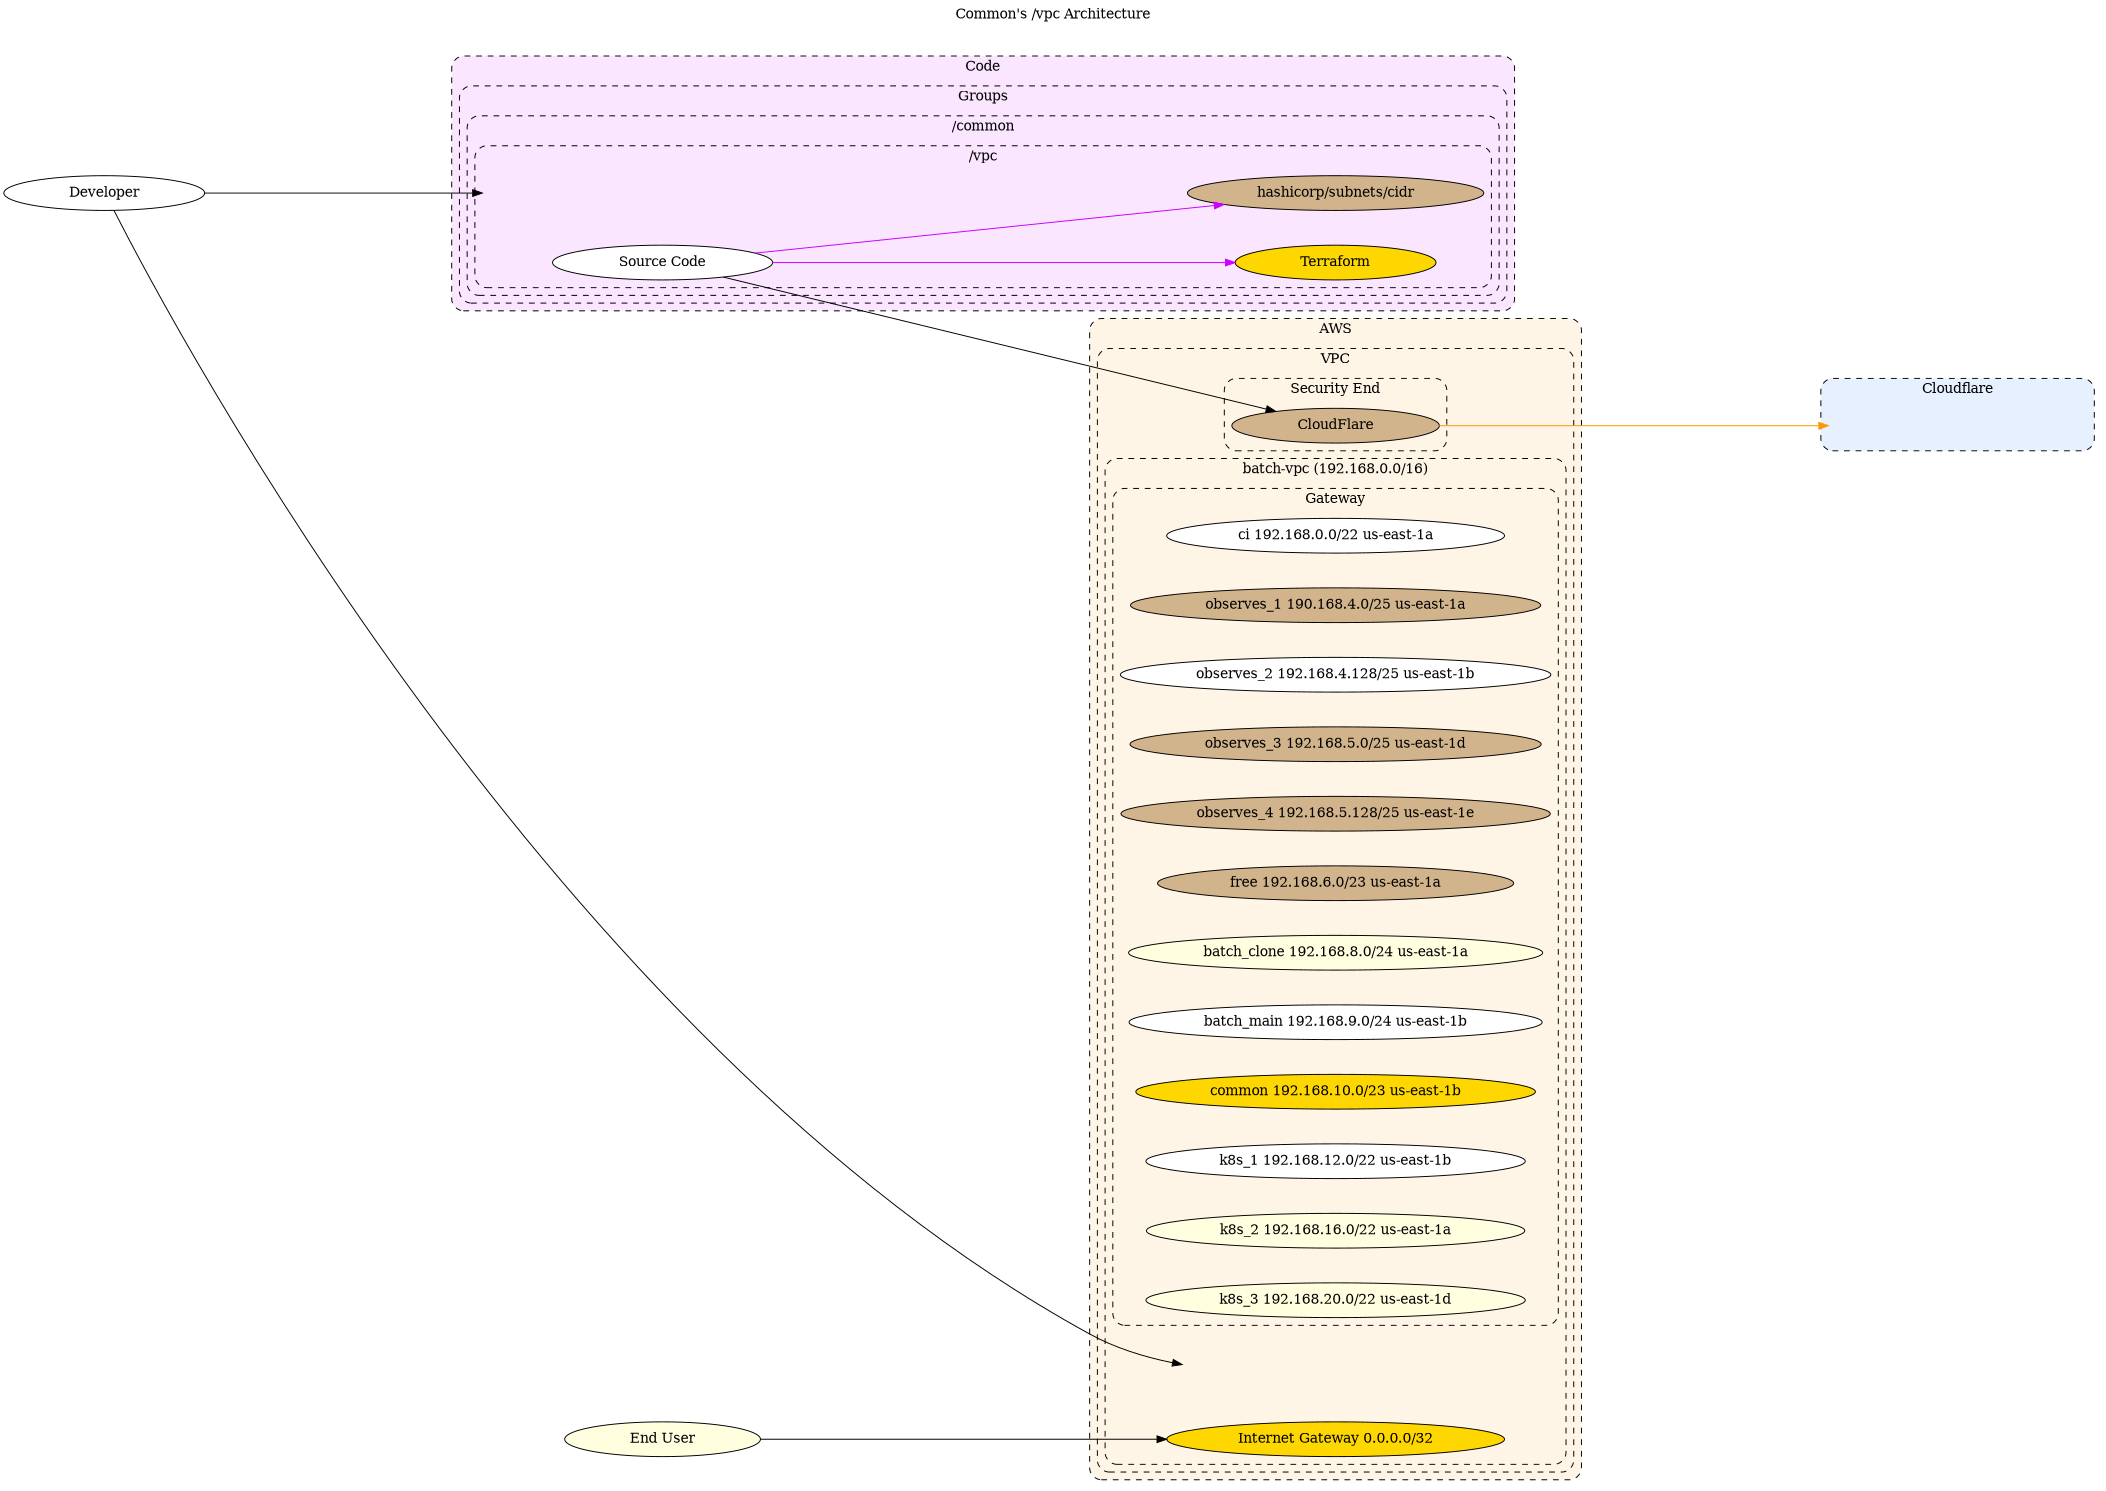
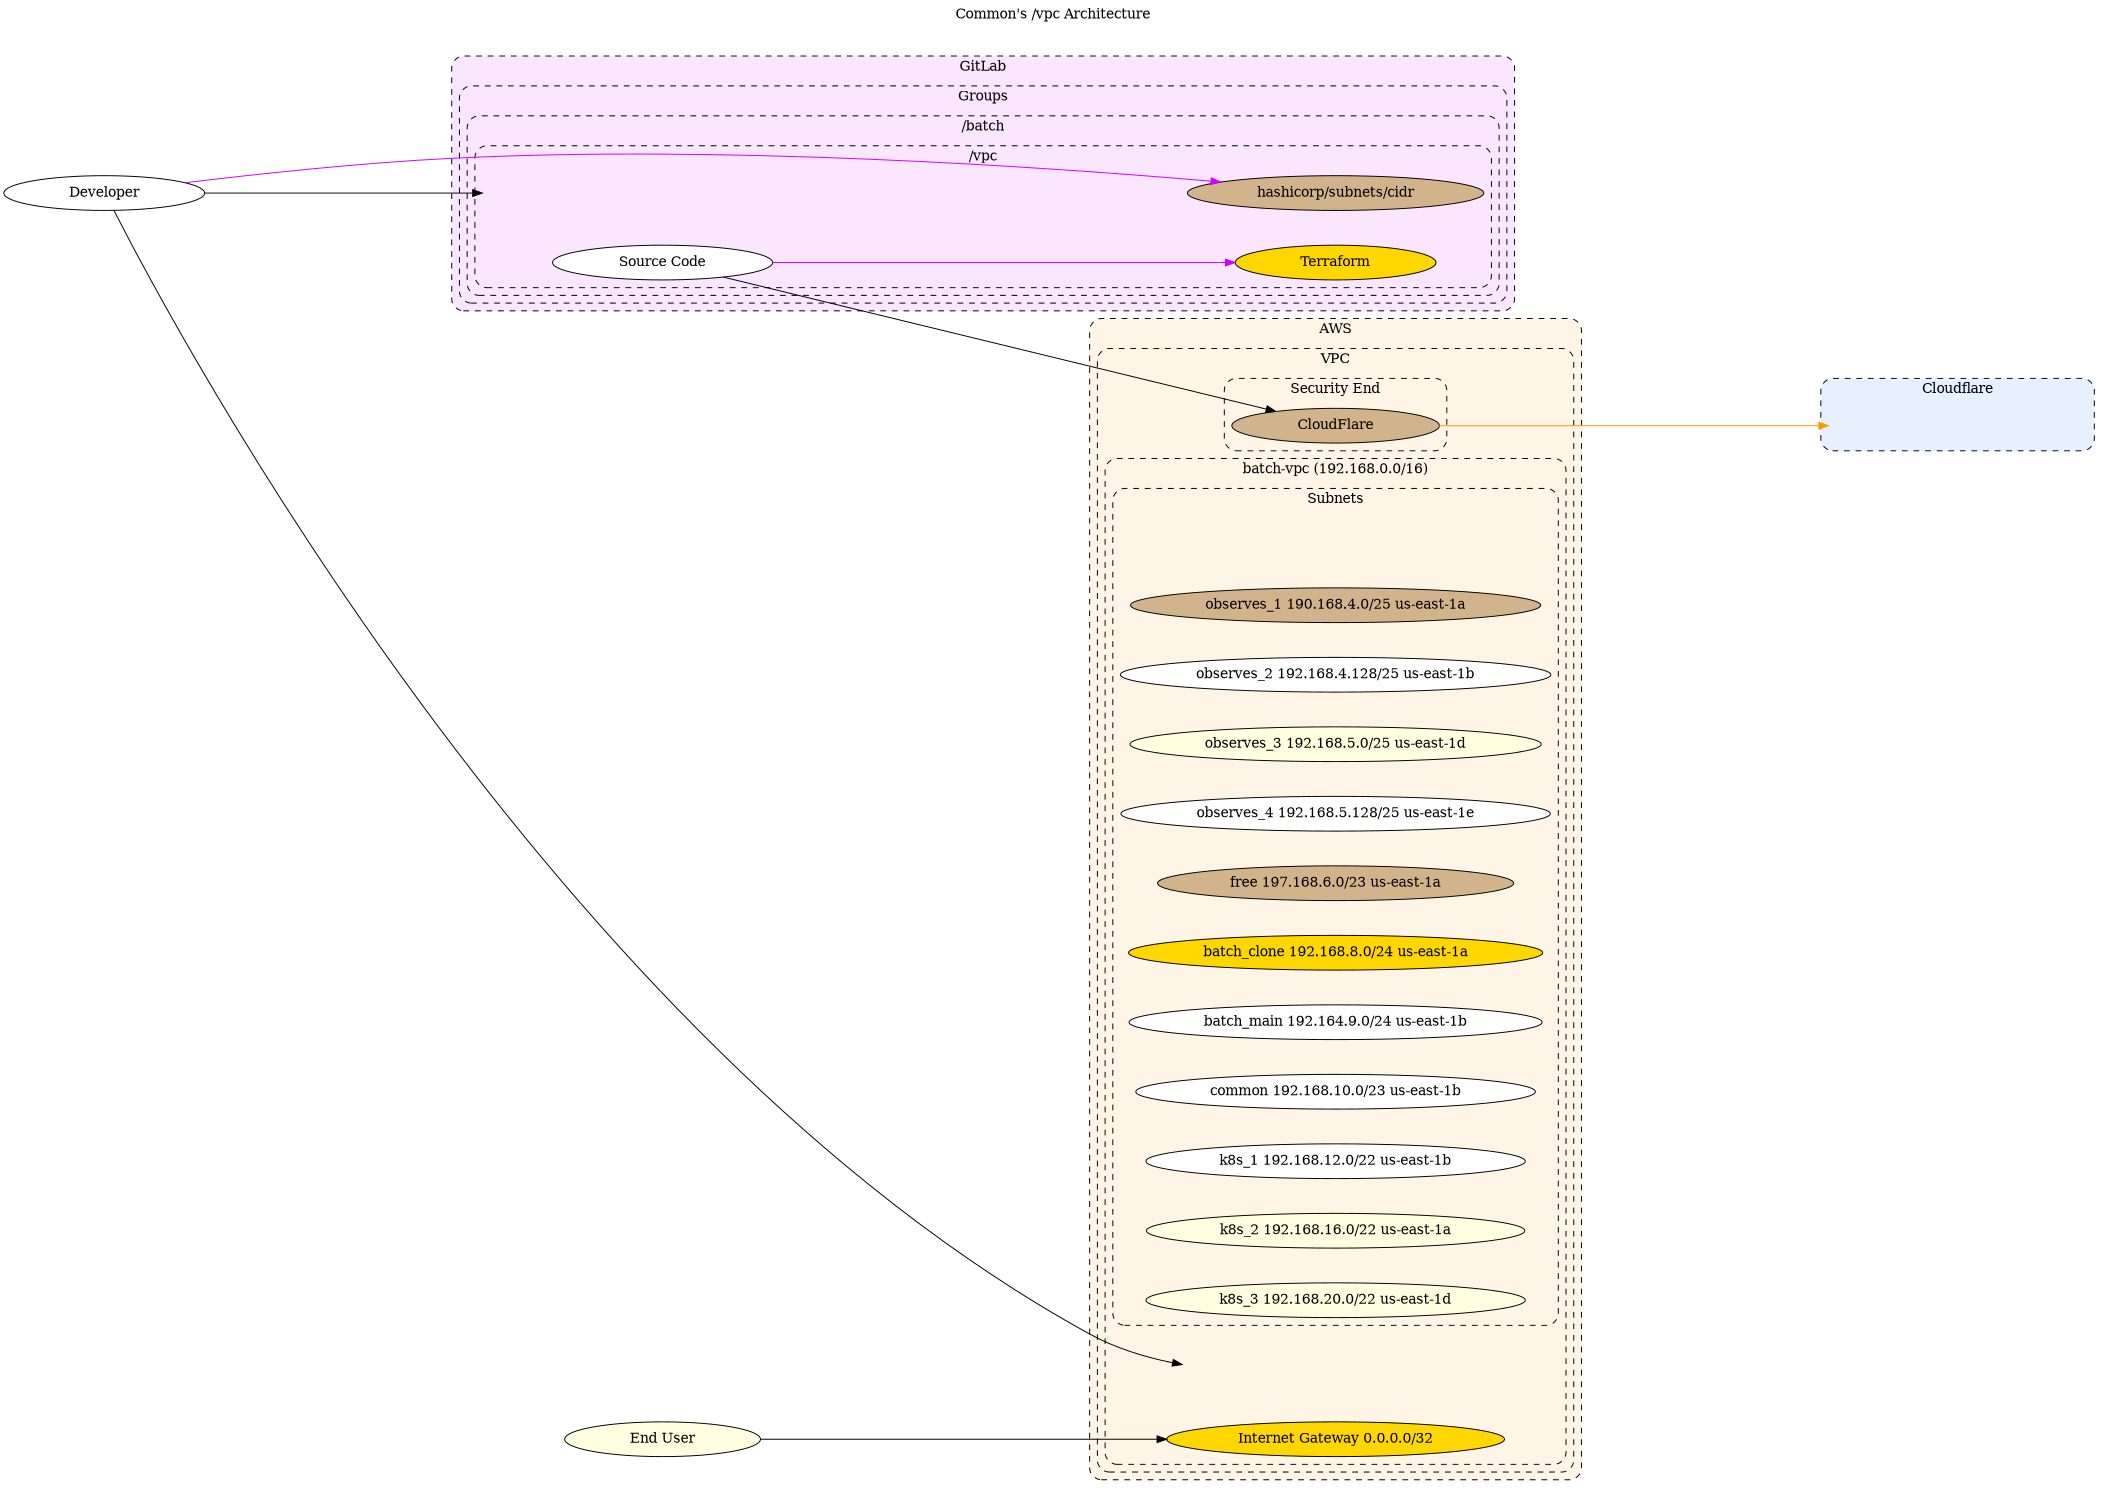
(983, 67) -> (983, 67)
(983, 127) -> (983, 127)
(985, 229) -> (698, 155)
(1336, 500) -> (1336, 500)
(1336, 536) -> none
(1336, 744) -> (1336, 744)
(1336, 814) -> (1336, 814)
(1336, 883) -> (1336, 883)
(1336, 953) -> (1336, 953)
(1336, 1022) -> (1336, 1022)
(1336, 1092) -> (1336, 1092)
